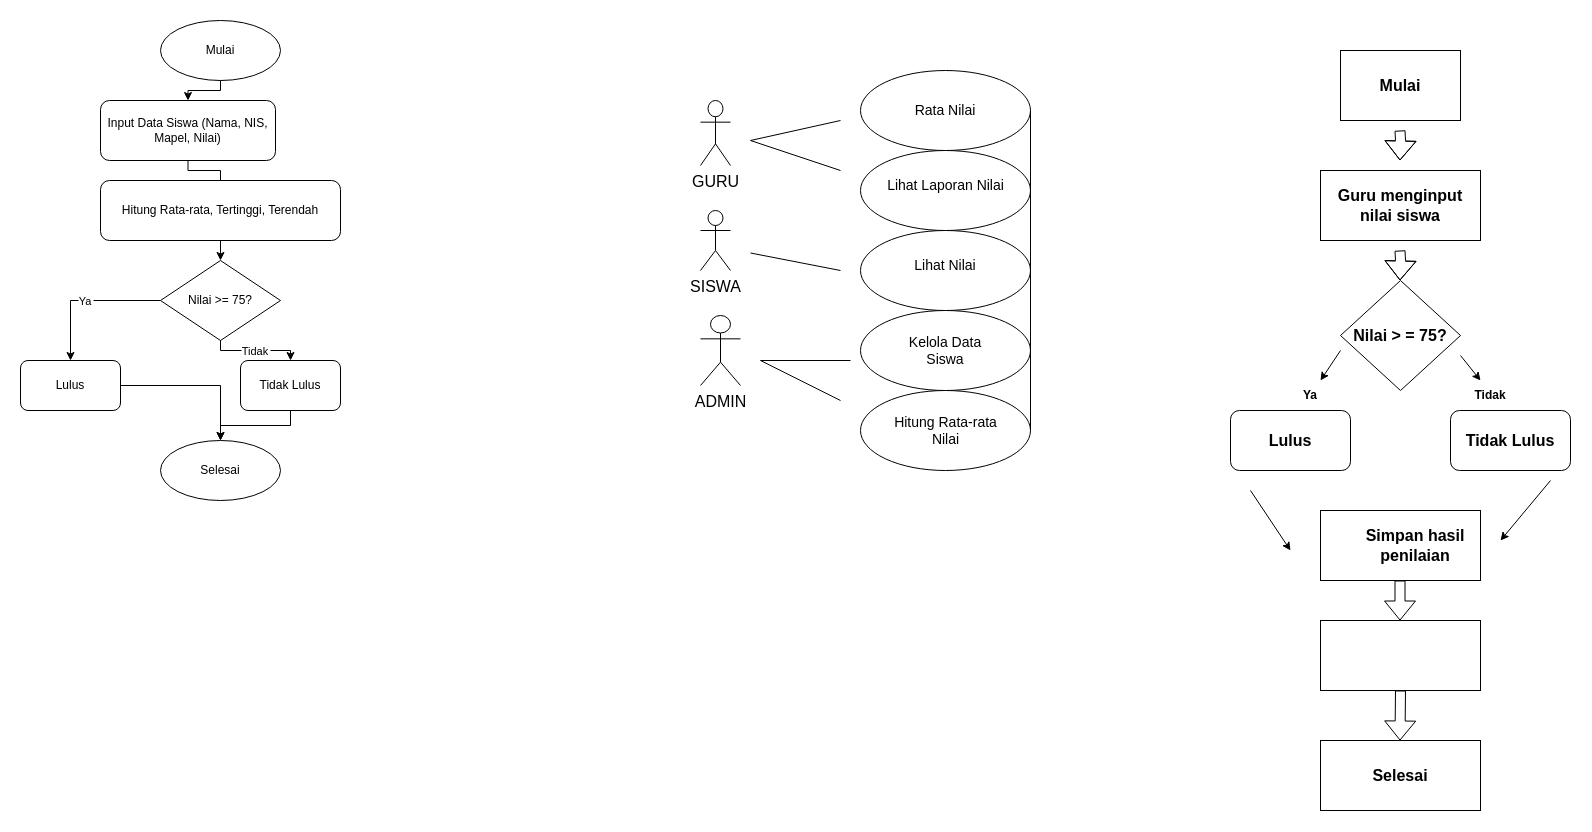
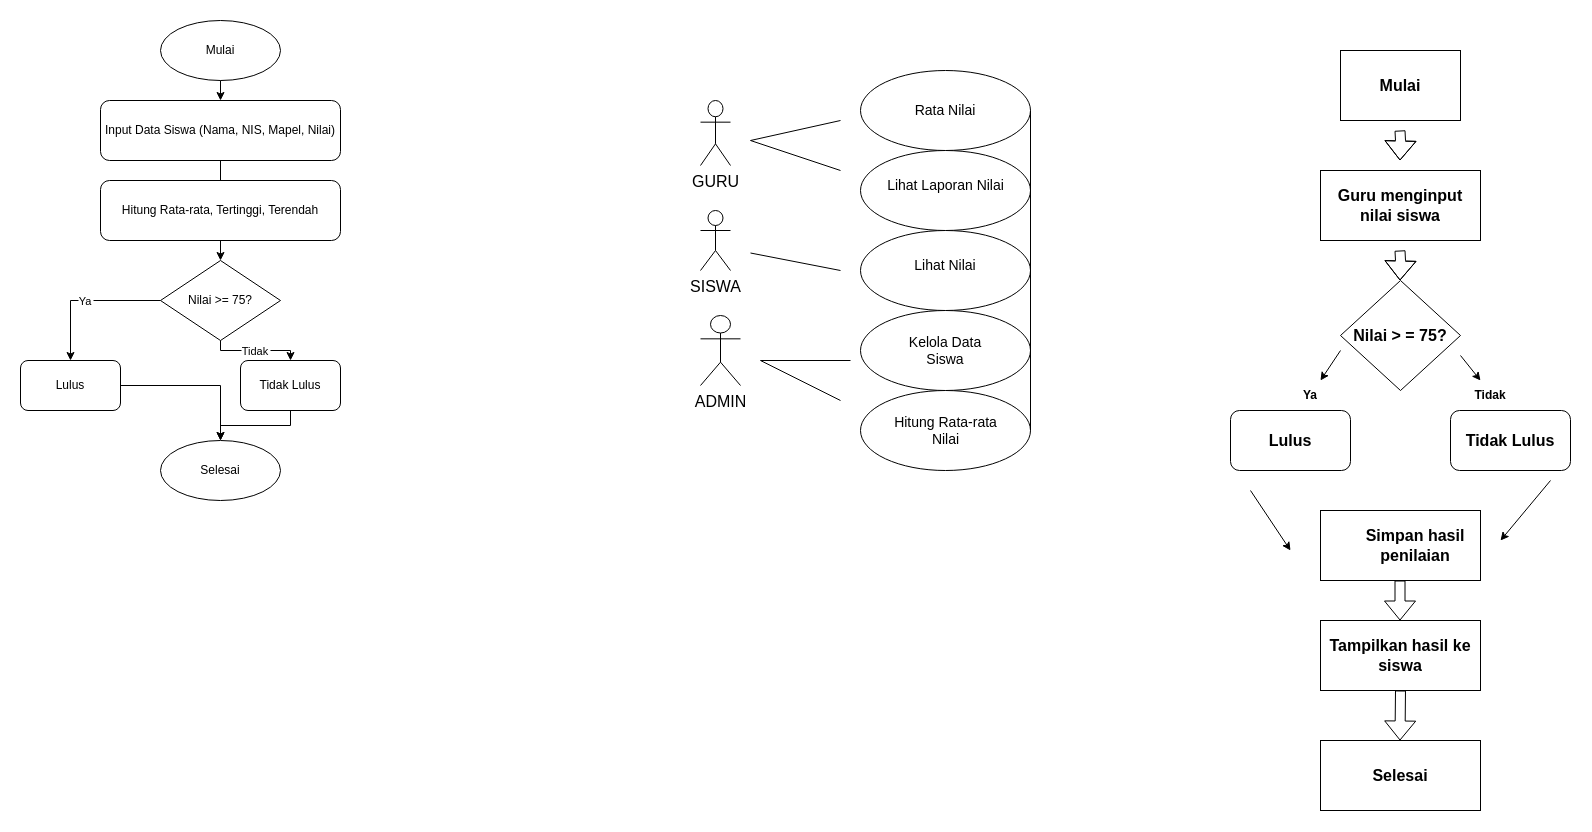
(188, 131) -> (221, 131)
none -> (1401, 656)
